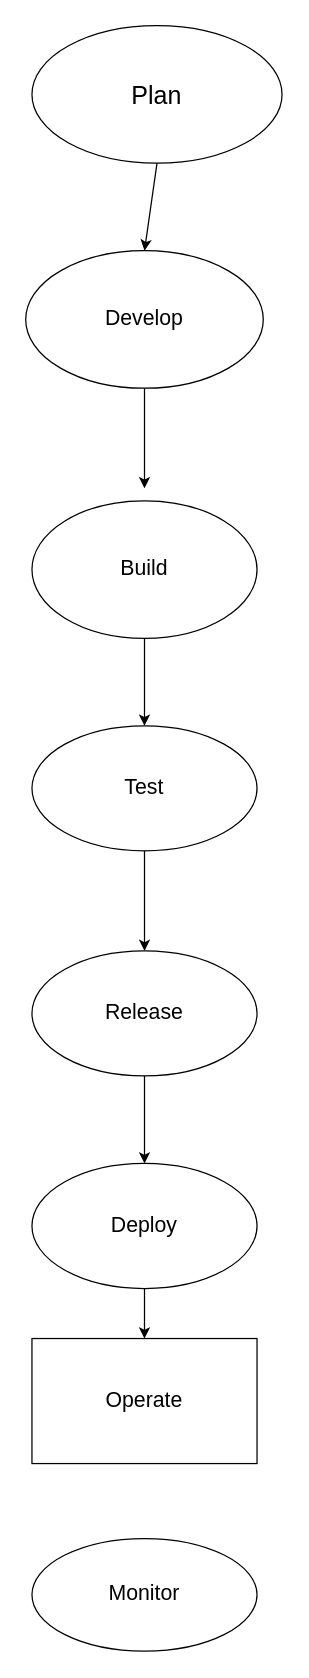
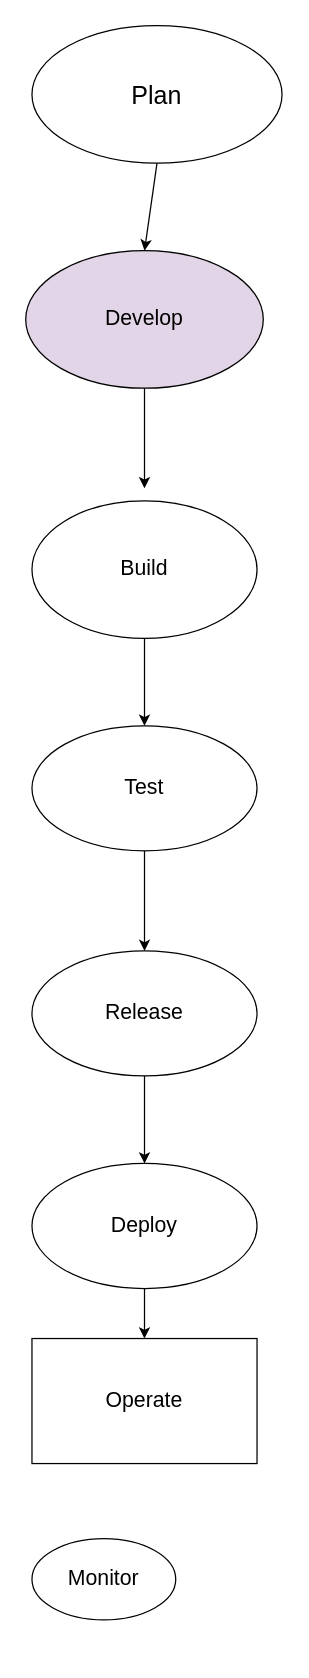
(144, 319) -> (144, 319)
(144, 1594) -> (104, 1579)
